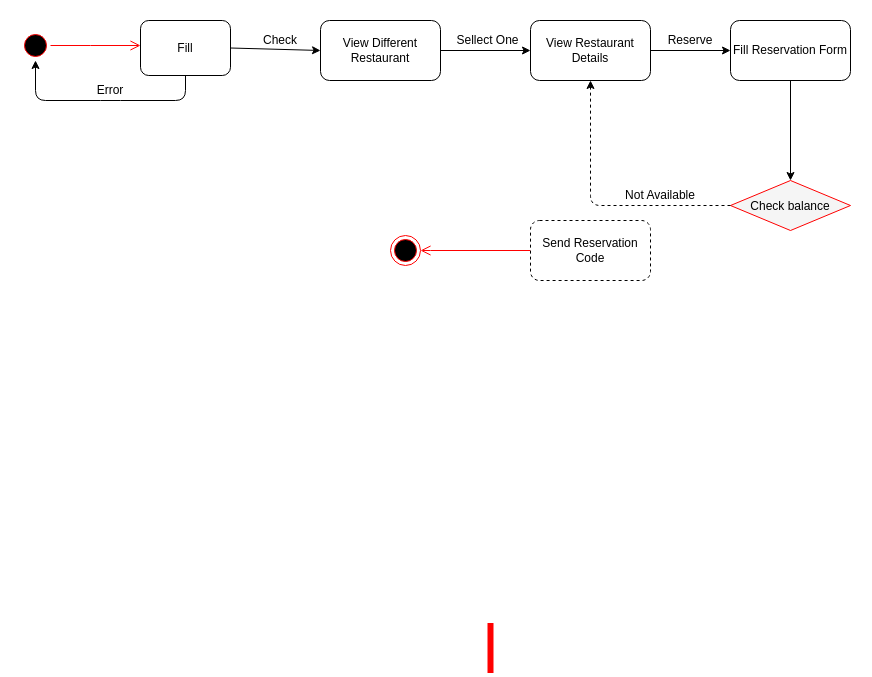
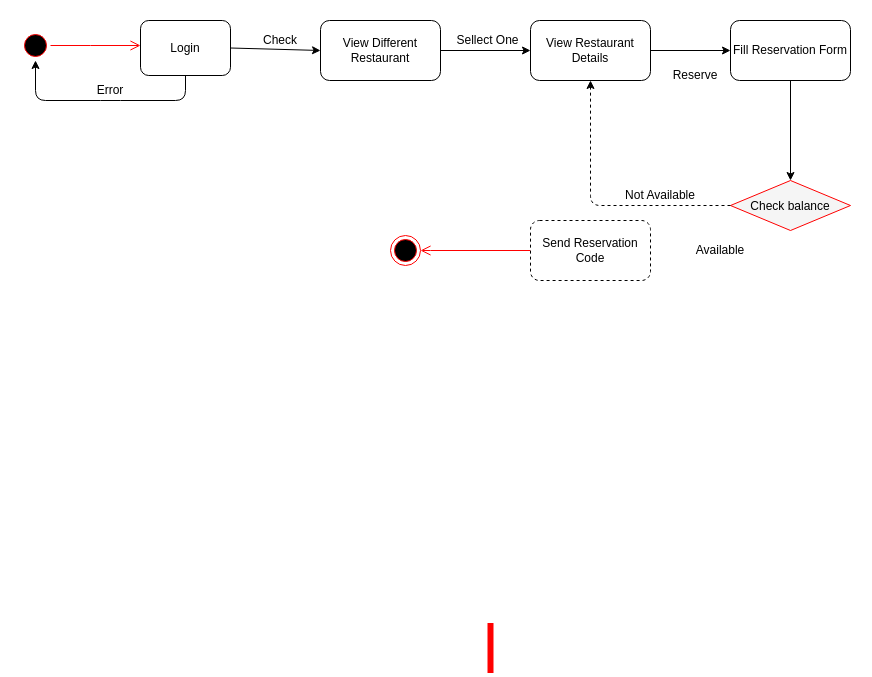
(691, 41) -> (696, 76)
(186, 49) -> (186, 49)
none -> (721, 251)
